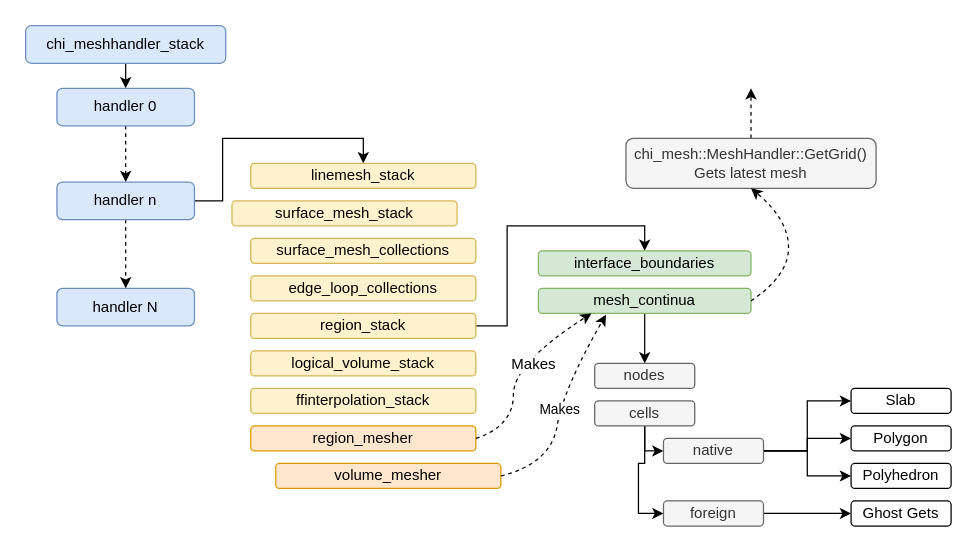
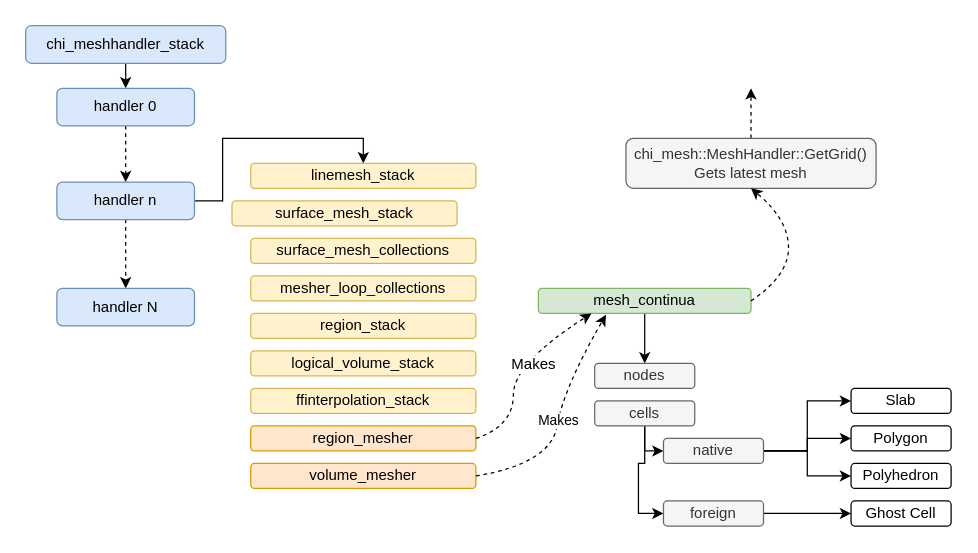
(518, 226) -> none
(644, 263) -> none
(363, 288) -> (363, 288)
(388, 476) -> (363, 476)
(901, 513) -> (901, 513)
